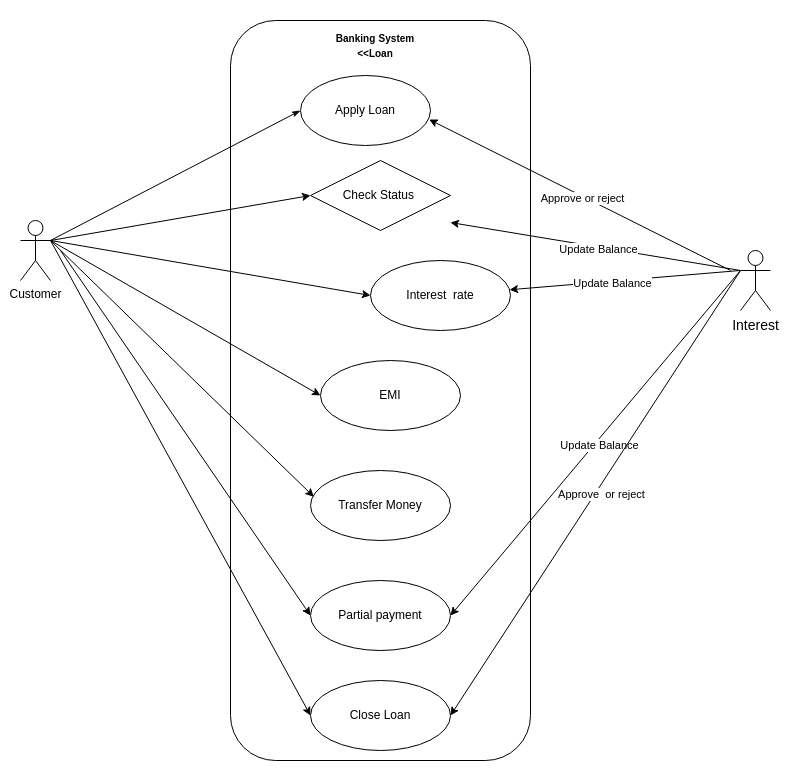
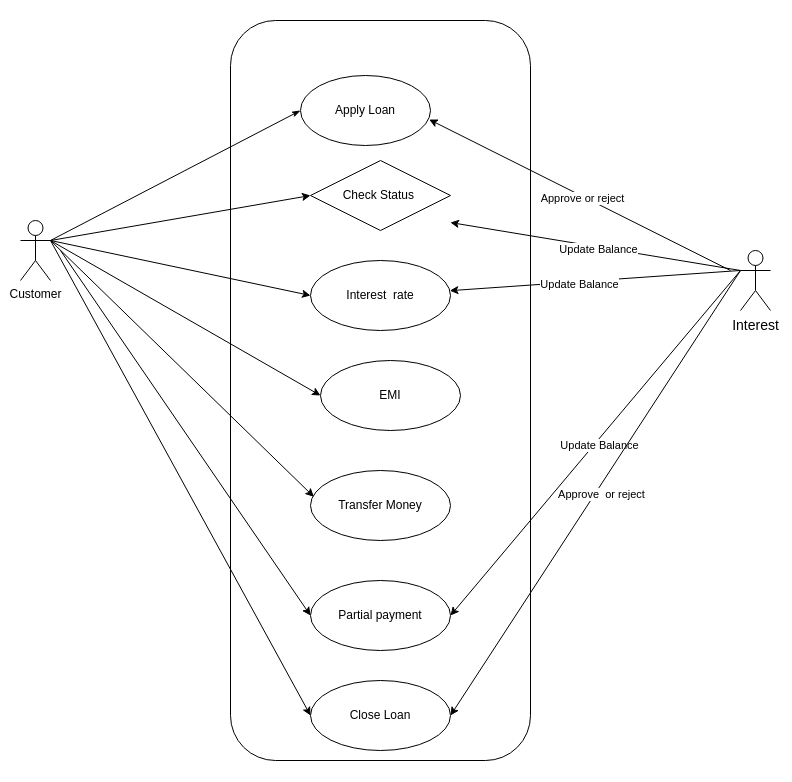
(376, 46) -> none
(441, 296) -> (381, 296)
